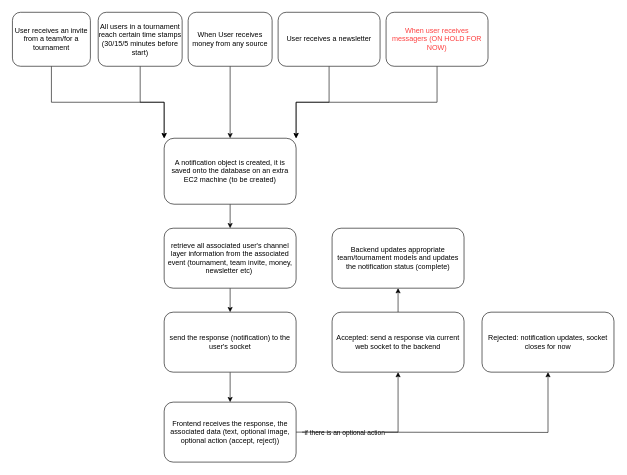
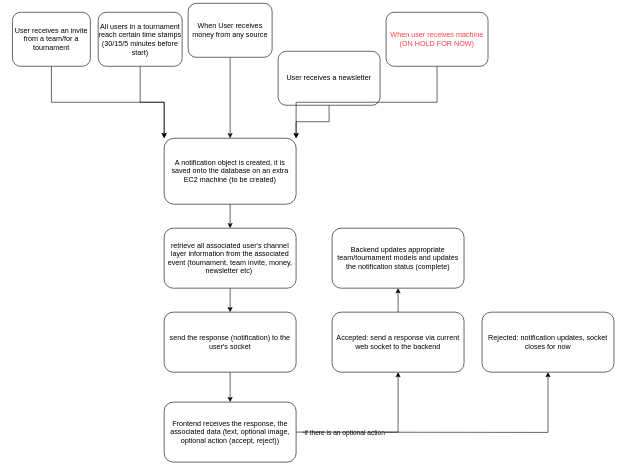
(230, 39) -> (230, 30)
(329, 39) -> (329, 78)
(437, 39) -> (437, 39)
